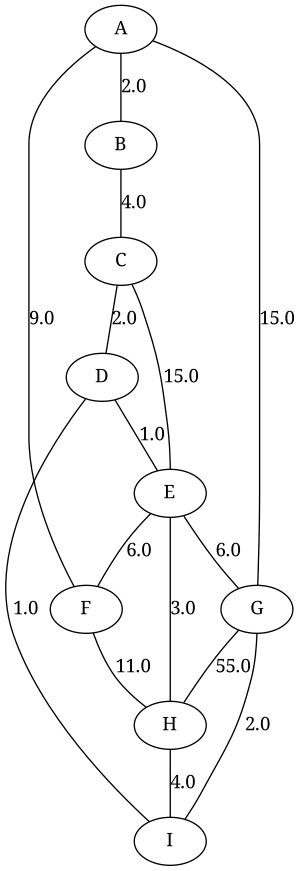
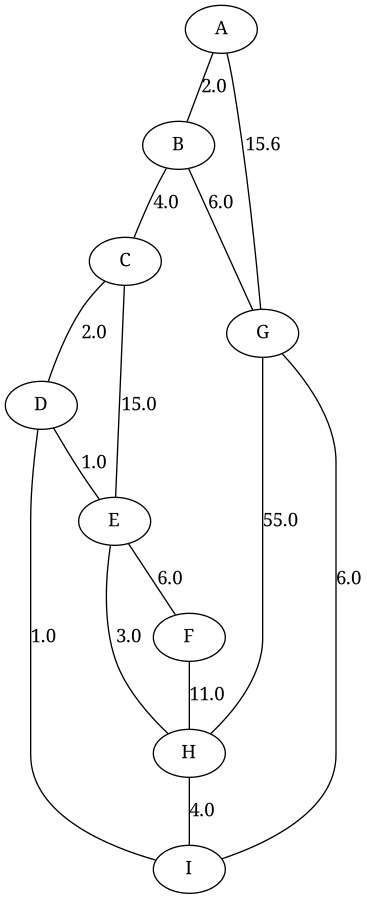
(29, 308) -> none
(278, 319) -> (263, 145)
(210, 554) -> (221, 239)
(258, 725) -> (349, 579)
